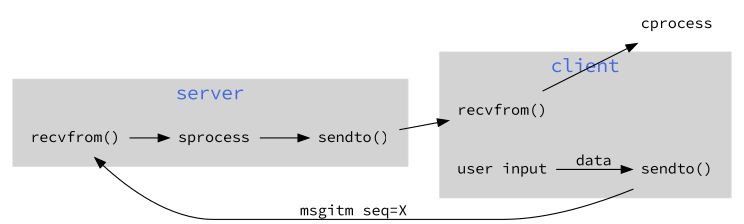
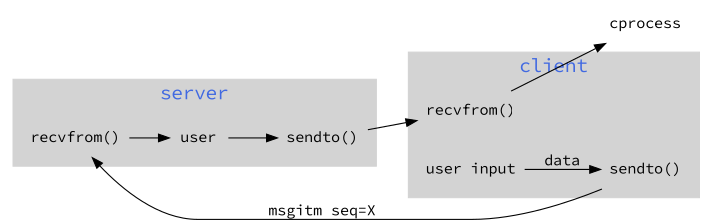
(215, 138) -> (199, 138)
